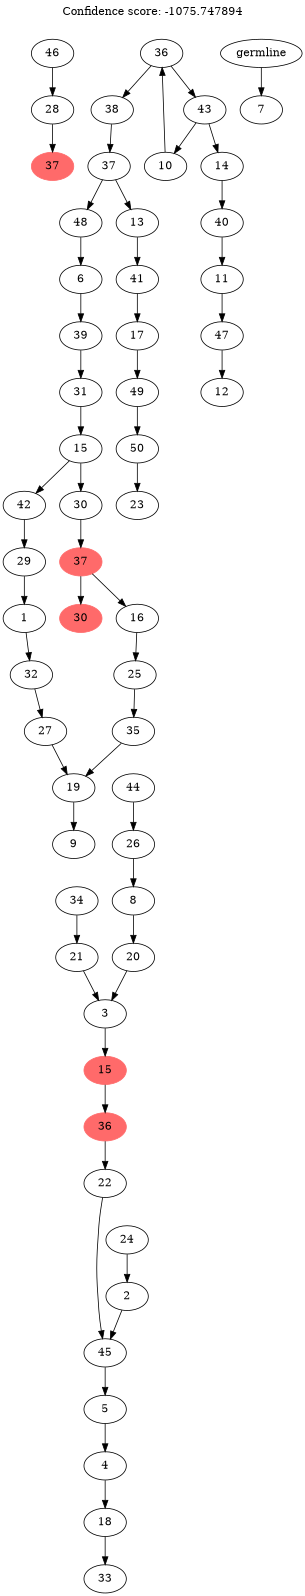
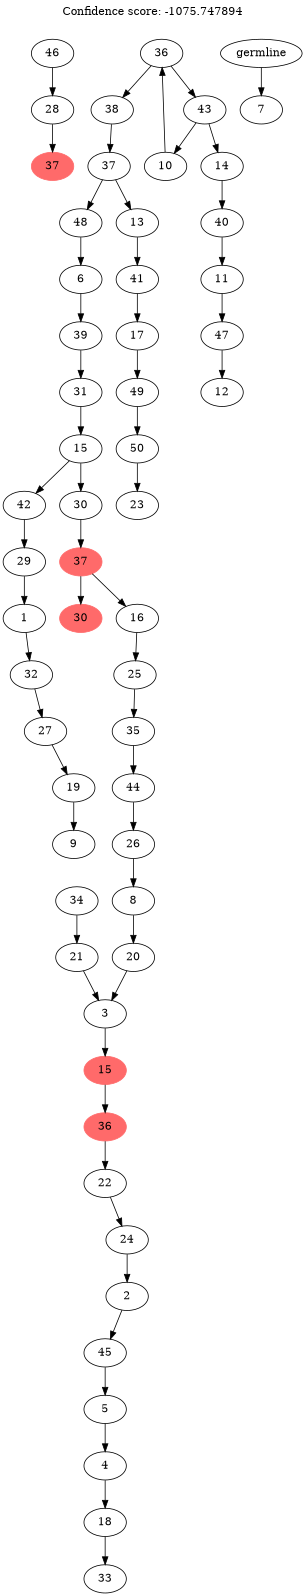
(107, 757) -> (133, 756)
(97, 1264) -> (115, 1208)
